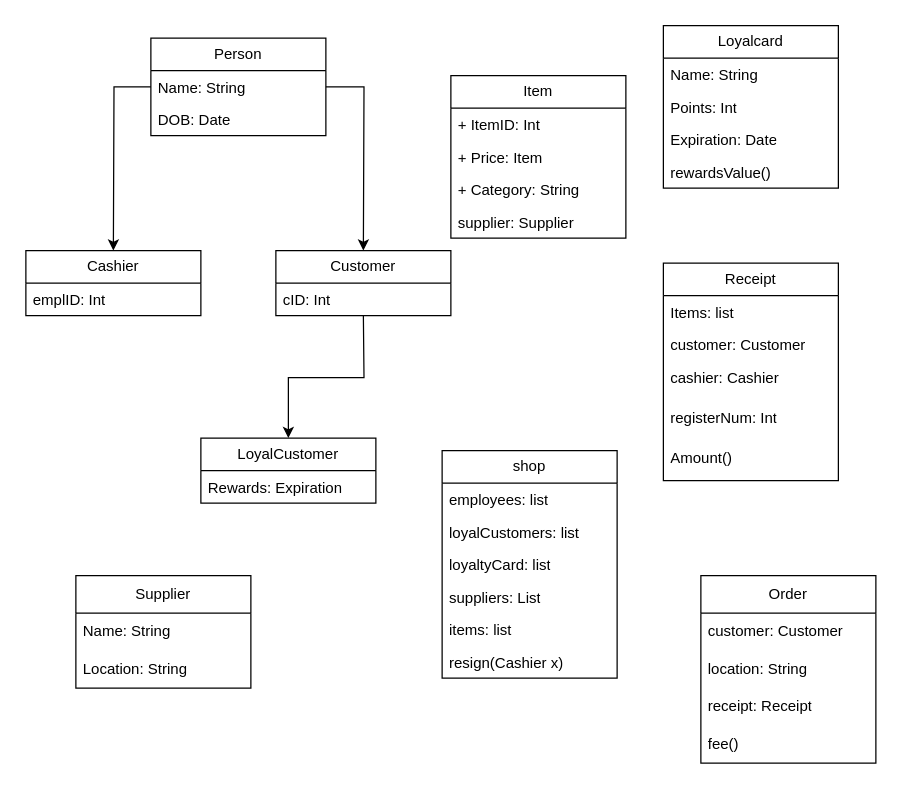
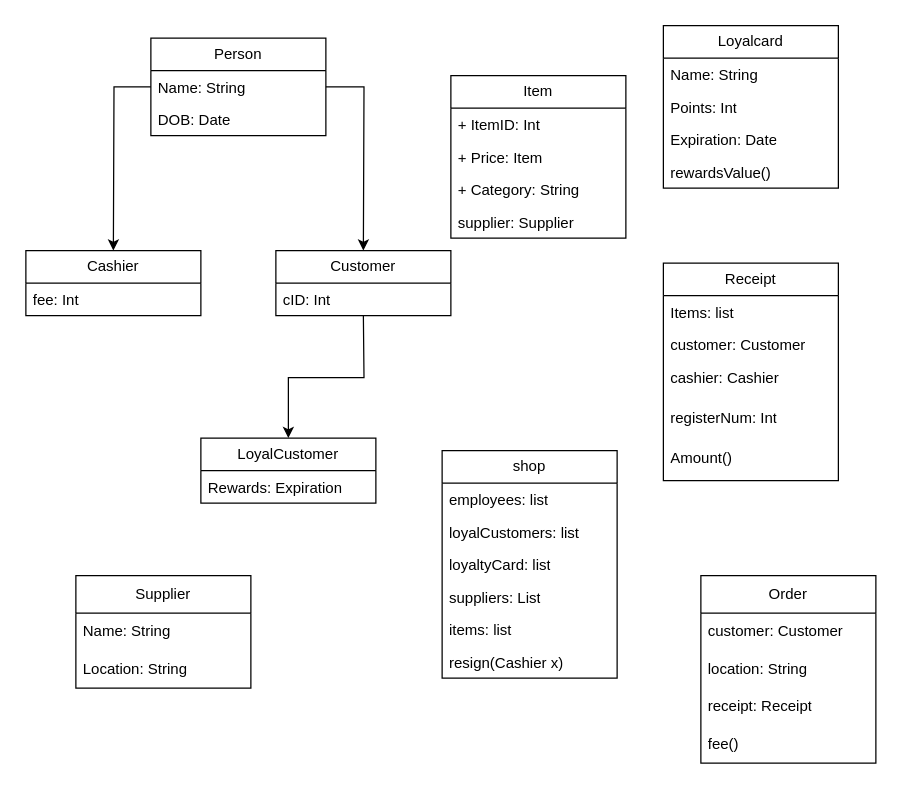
(73, 301) -> (63, 301)
